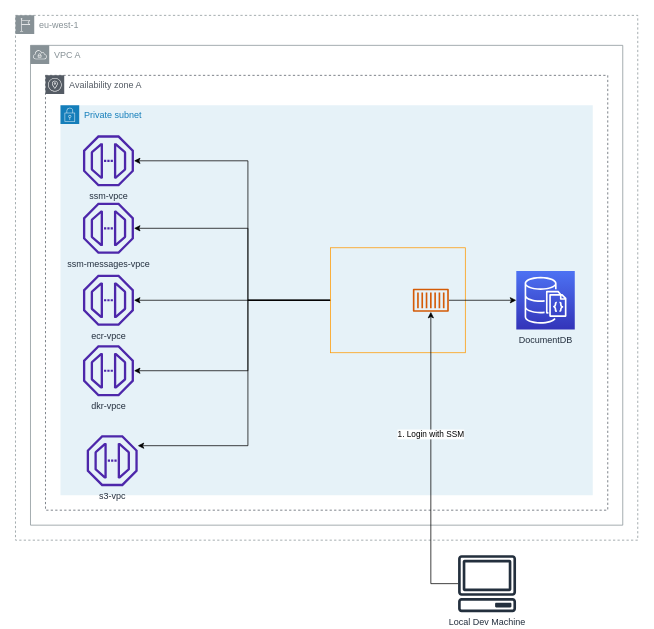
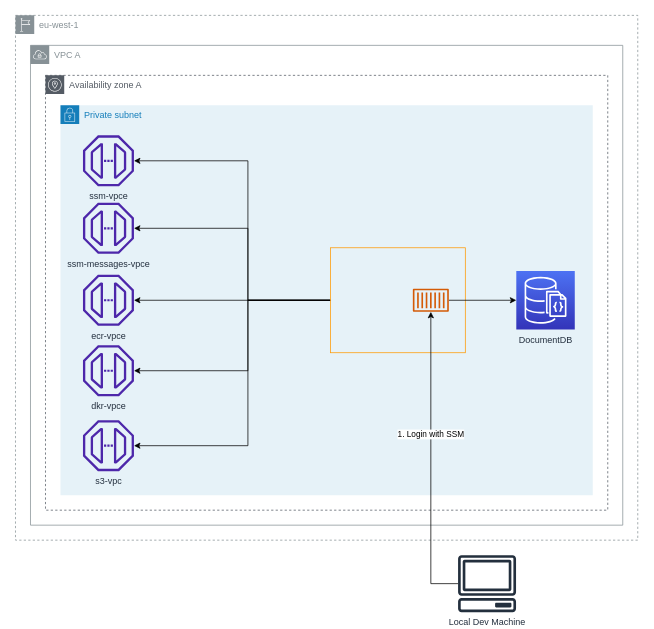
(112, 461) -> (108, 446)
